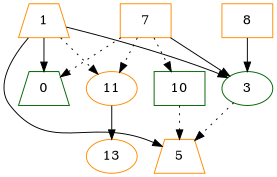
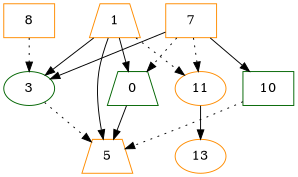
(159, 47) -> (226, 52)
(247, 50) -> (29, 50)
none -> (122, 118)
